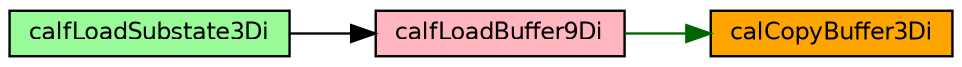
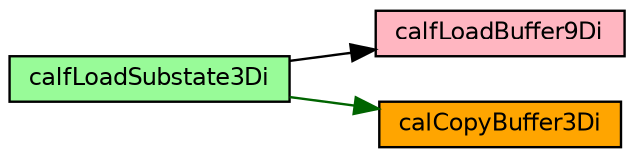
(655, 34) -> (322, 101)
